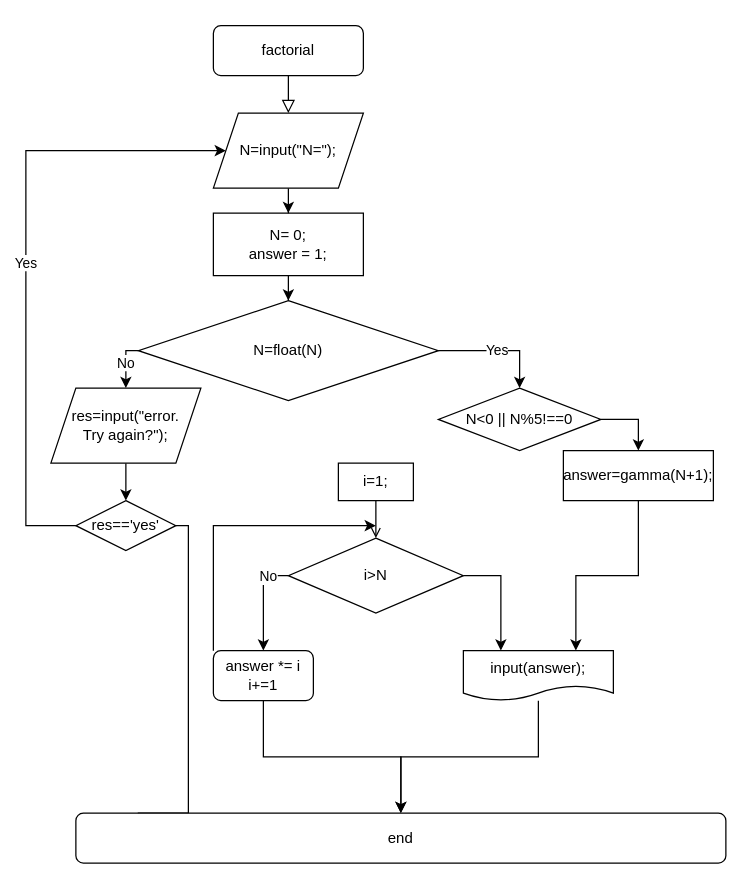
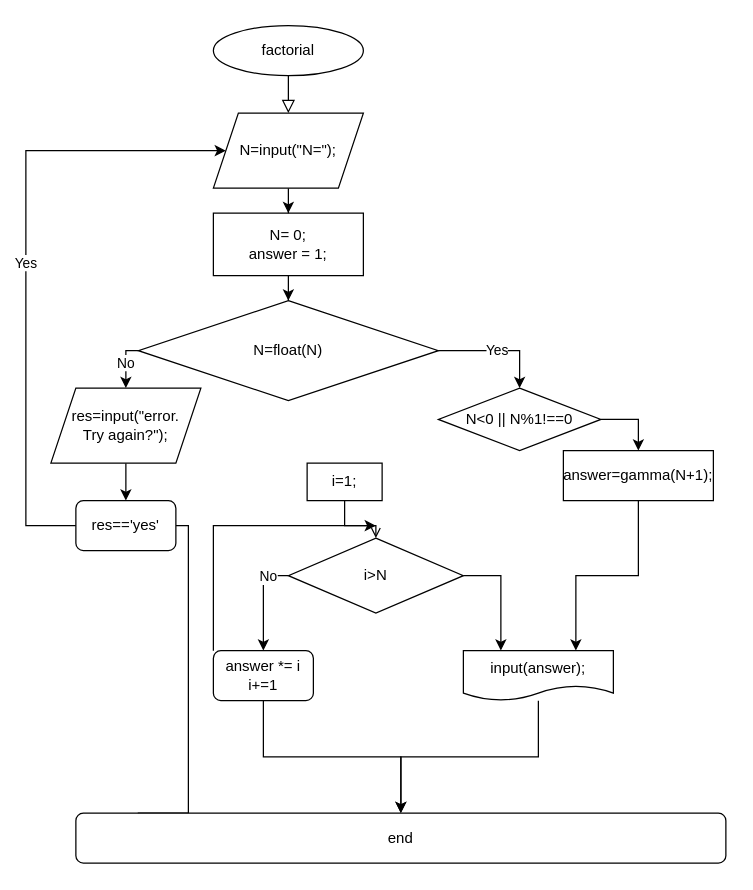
(288, 51) -> (288, 51)
(519, 419) -> (519, 419)
(376, 482) -> (344, 482)
(126, 526) -> (126, 526)
